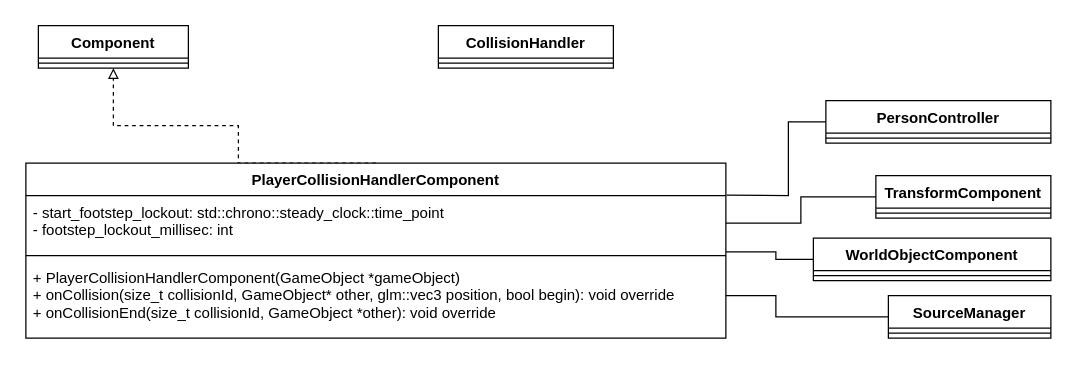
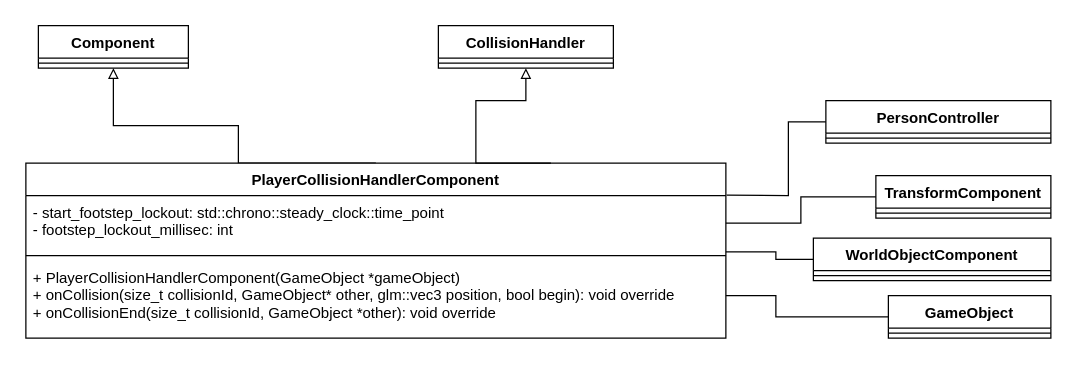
none -> (480, 101)
(172, 126) -> (172, 126)
(969, 313) -> (969, 313)
